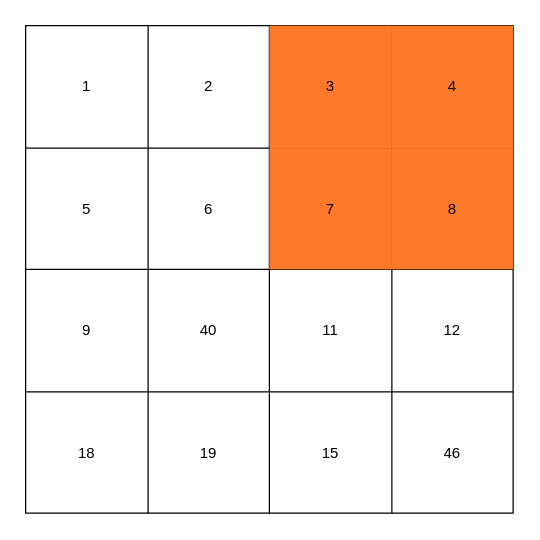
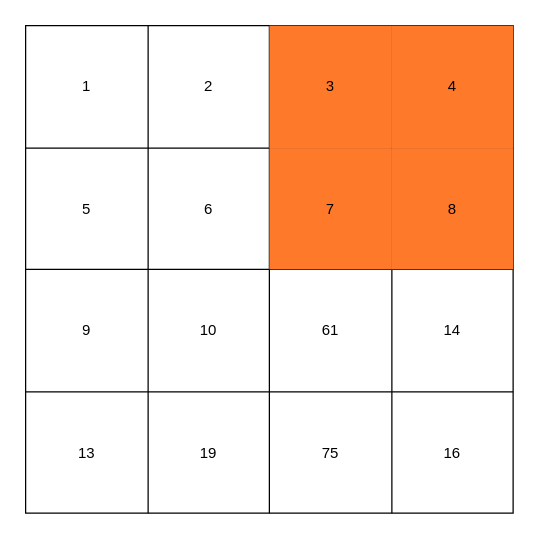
(209, 331) -> (209, 331)
(331, 331) -> (331, 331)
(453, 331) -> (453, 331)
(87, 453) -> (87, 453)
(331, 453) -> (331, 453)
(453, 453) -> (453, 453)
